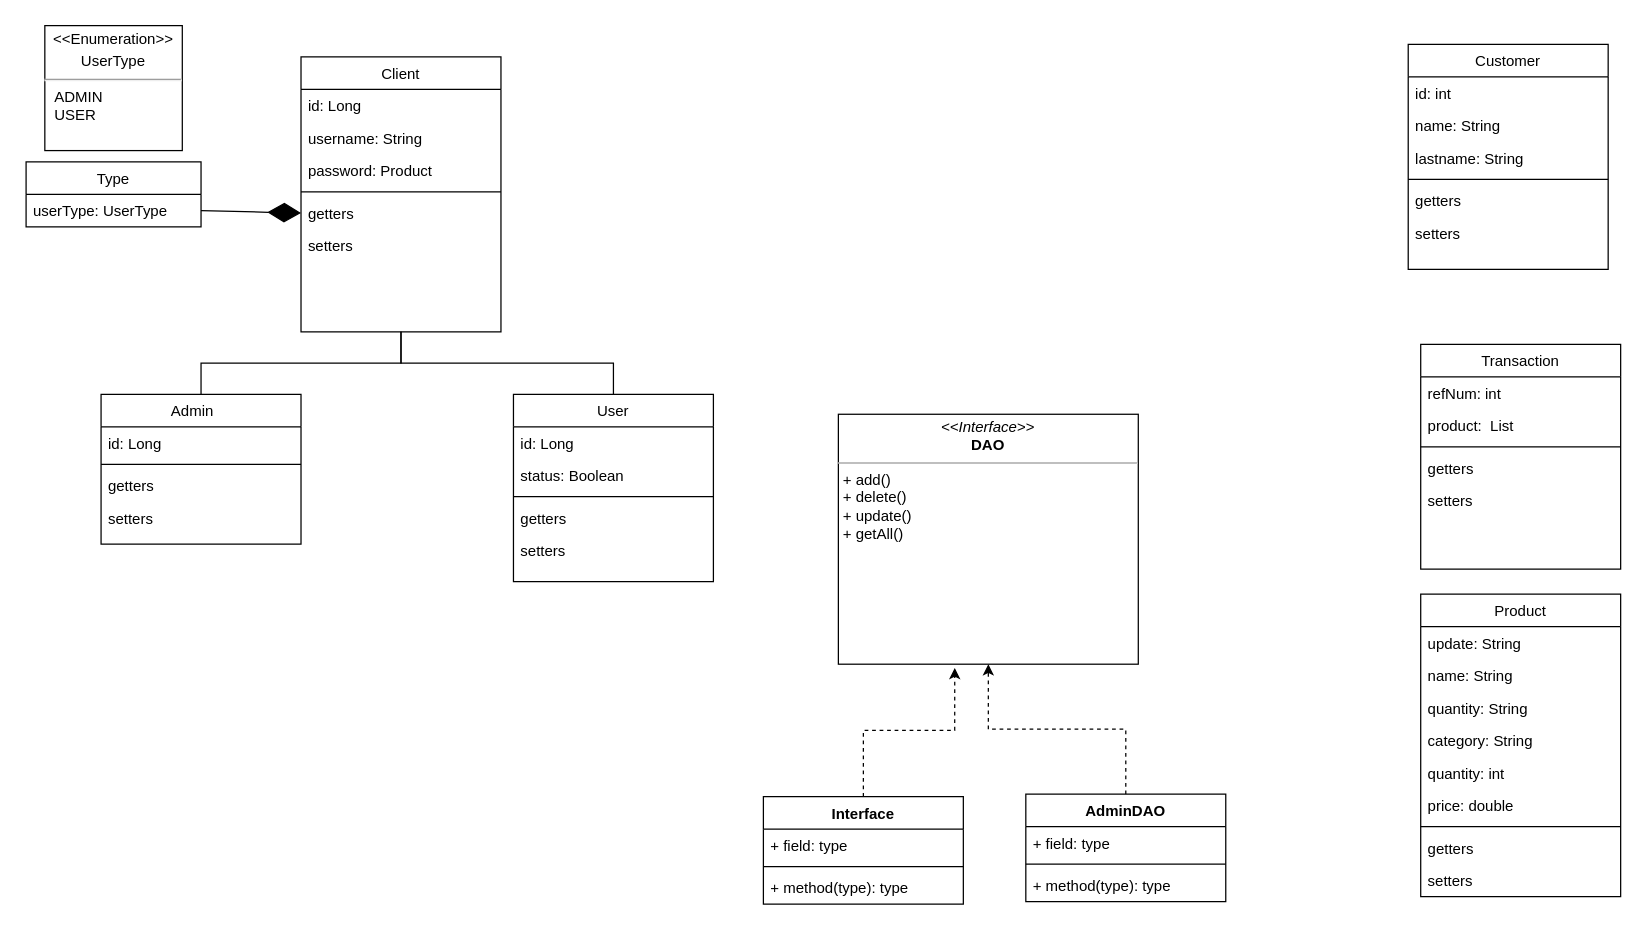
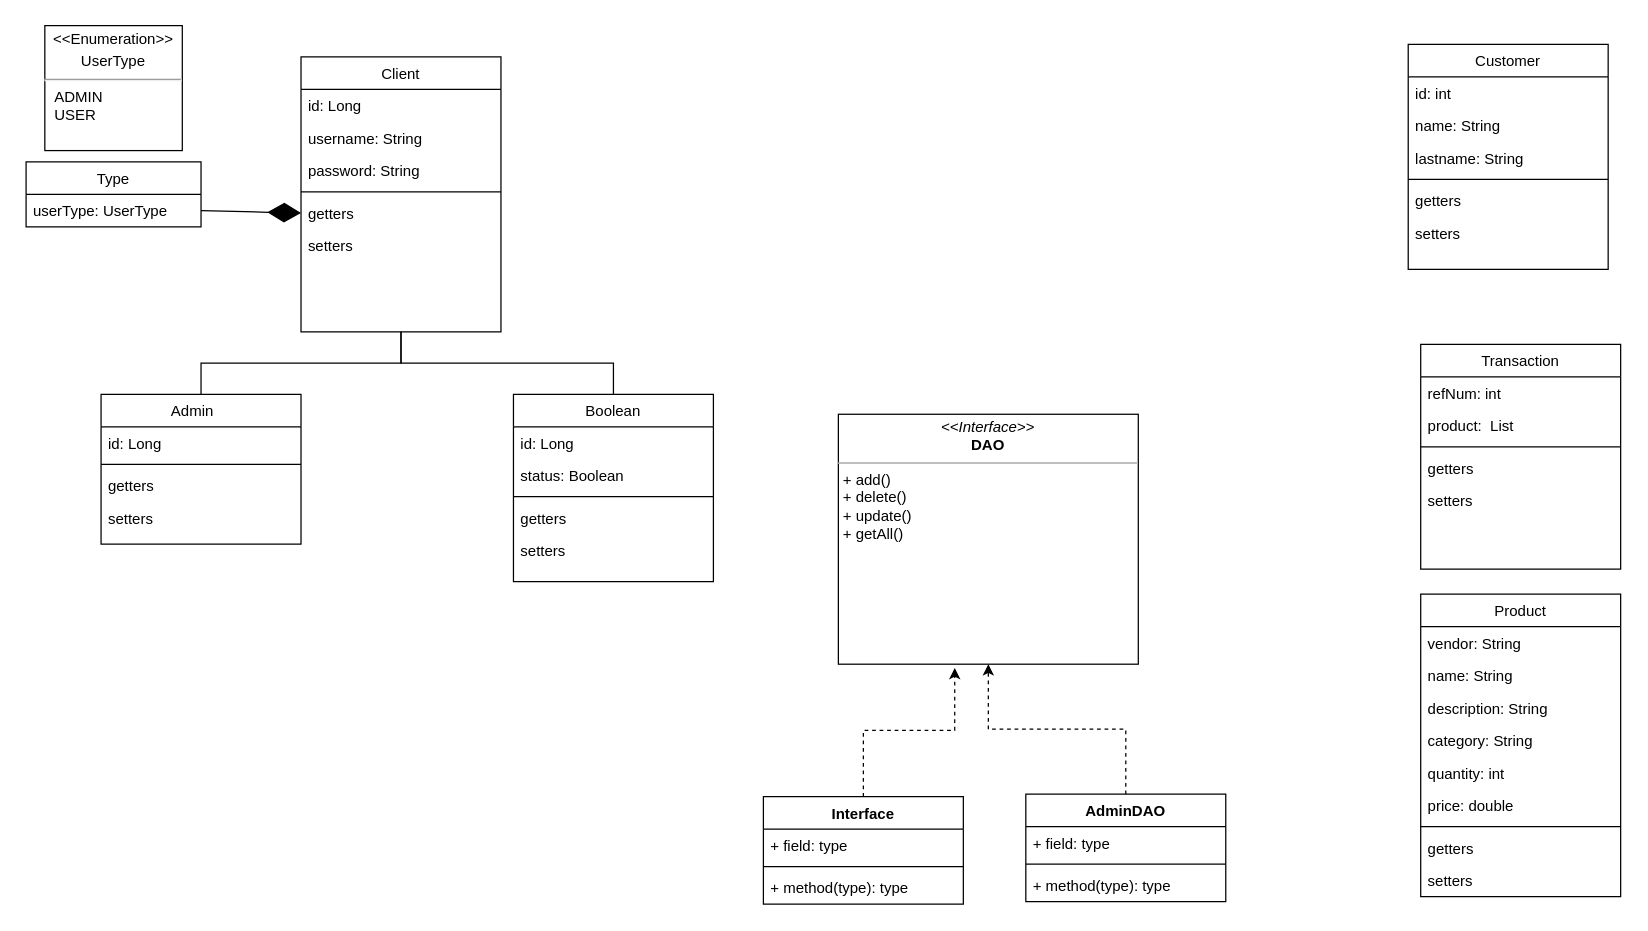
(375, 171) -> (369, 171)
(613, 411) -> (613, 411)
(1480, 644) -> (1480, 644)
(1487, 709) -> (1498, 709)
